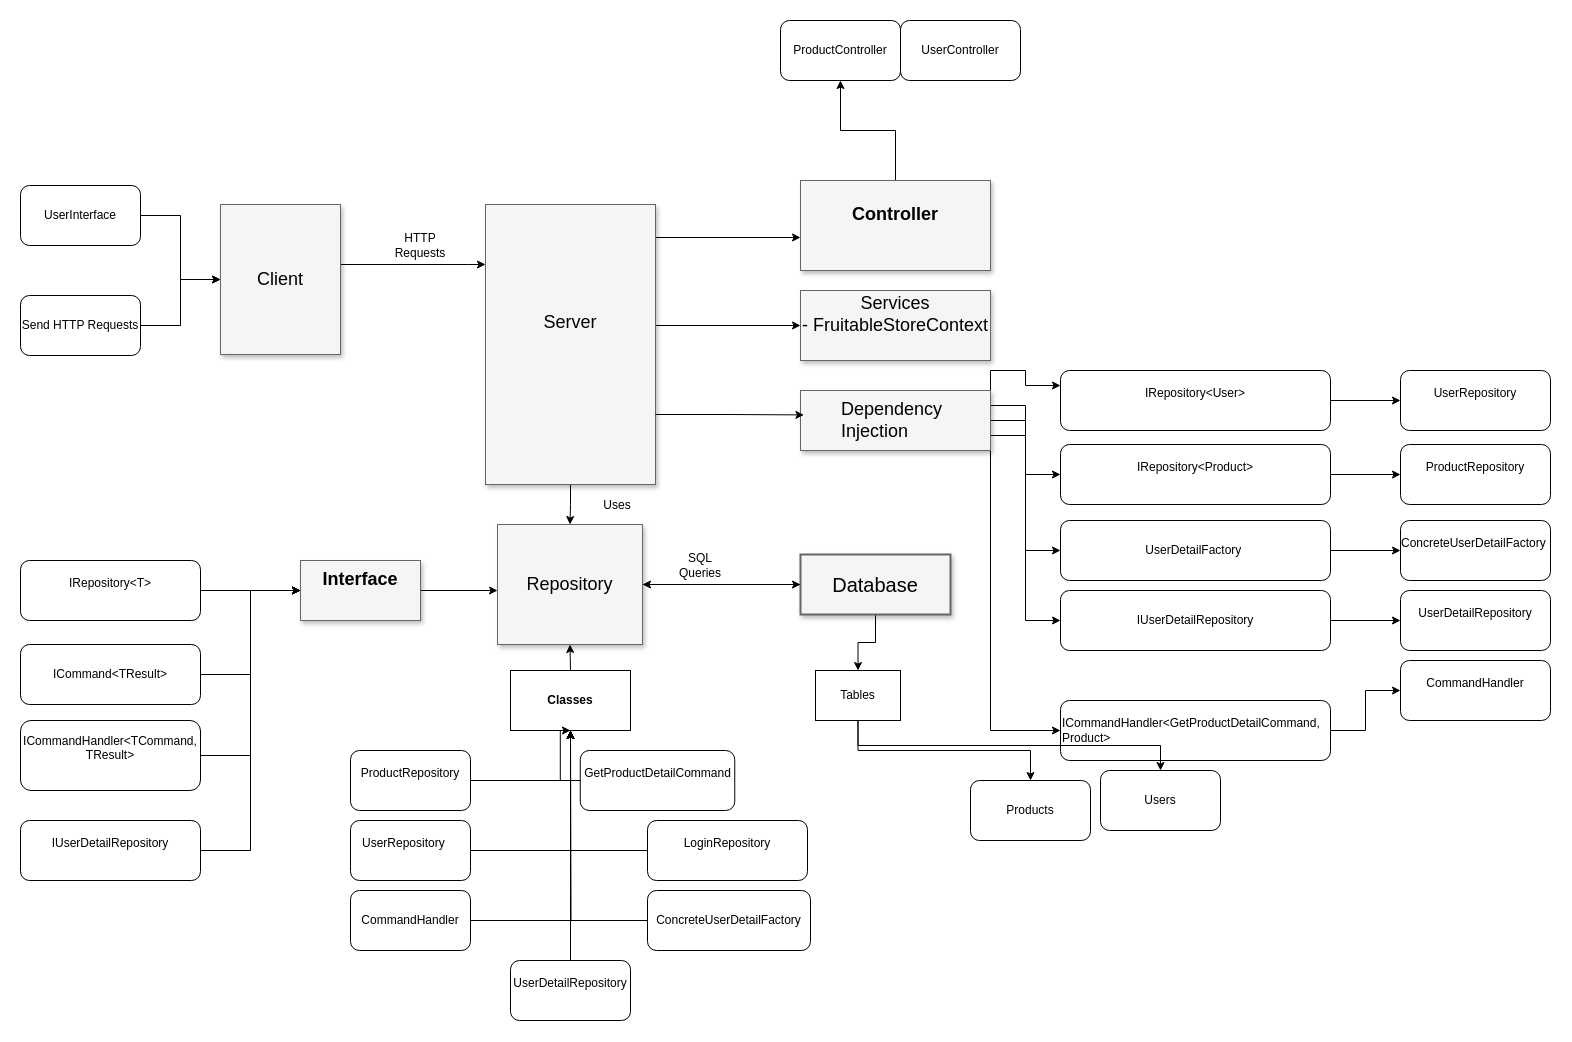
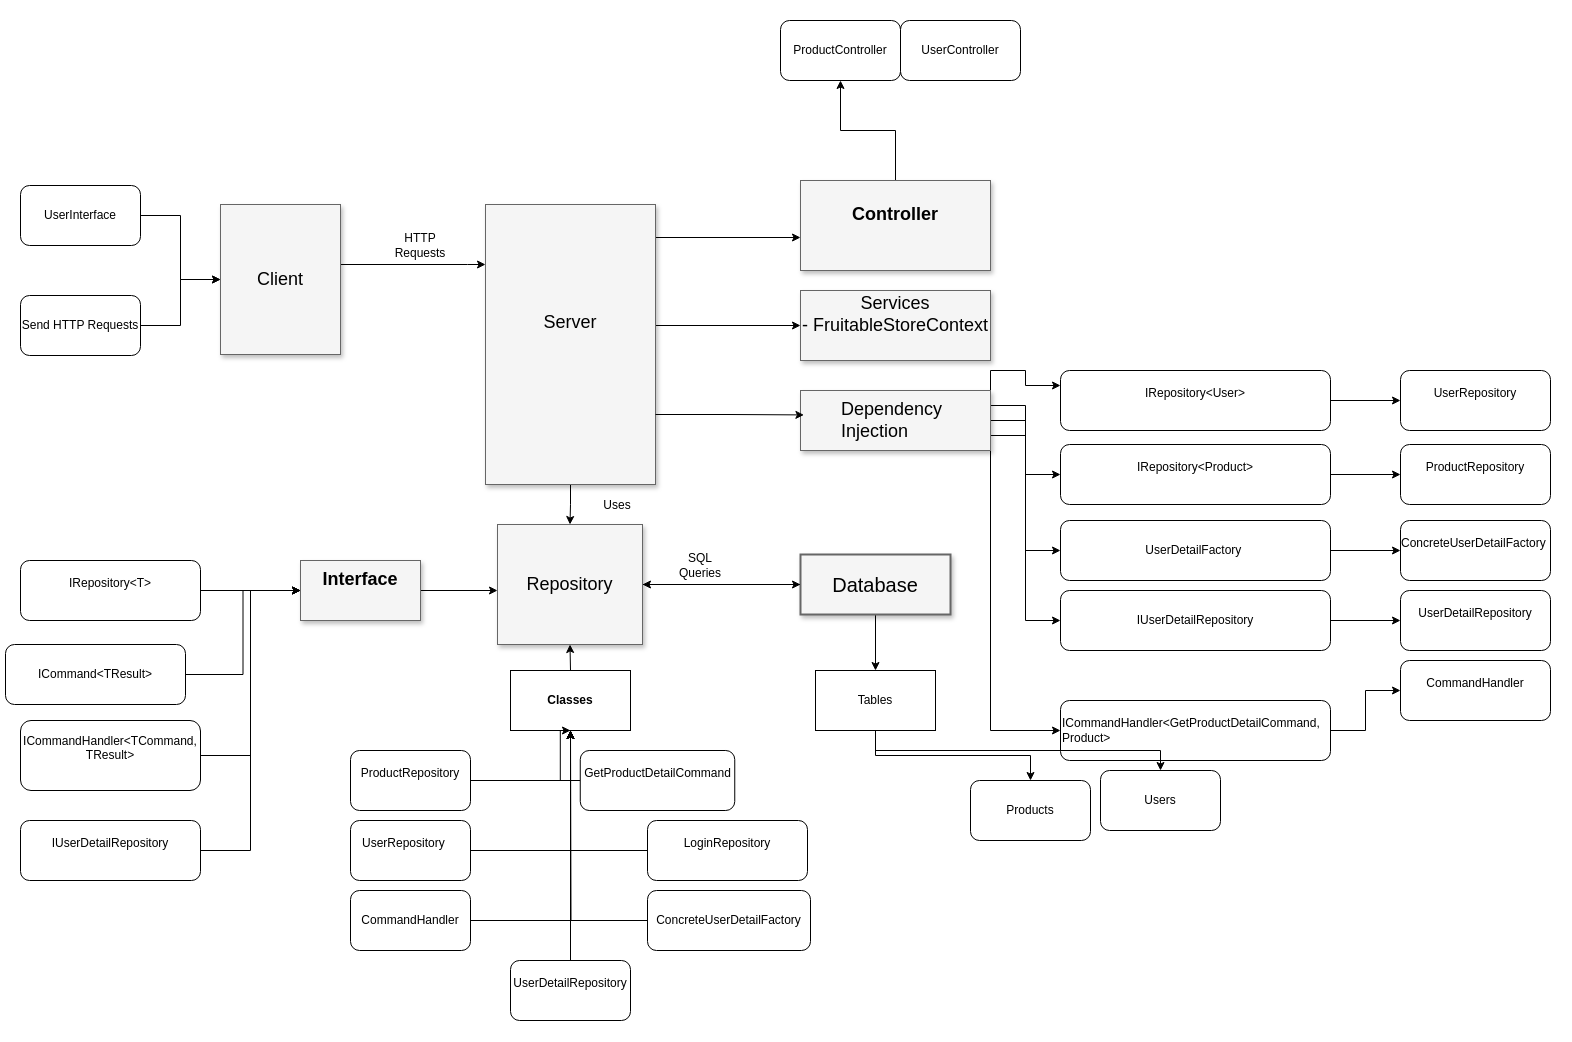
(111, 675) -> (96, 675)
(858, 696) -> (876, 701)
